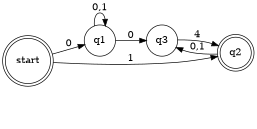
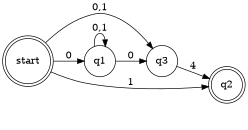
(200, 54) -> (98, 14)
